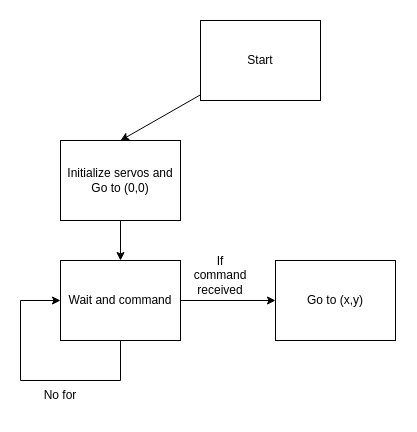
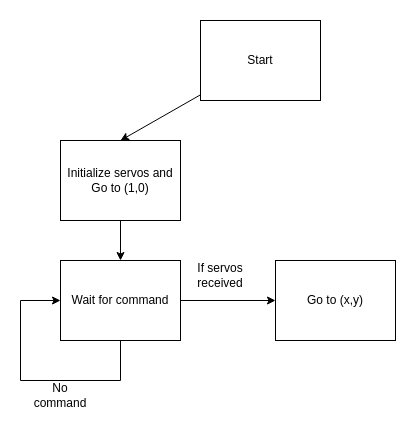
(121, 181) -> (121, 181)
(221, 276) -> (221, 276)
(121, 301) -> (121, 301)
(61, 396) -> (61, 396)
